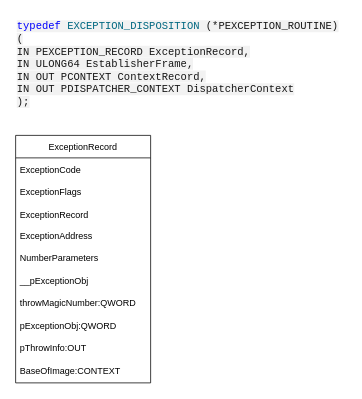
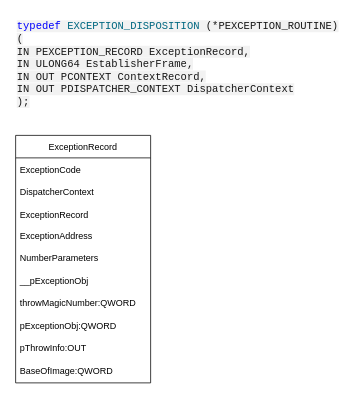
(52, 192) -> (61, 192)
(66, 371) -> (61, 371)
